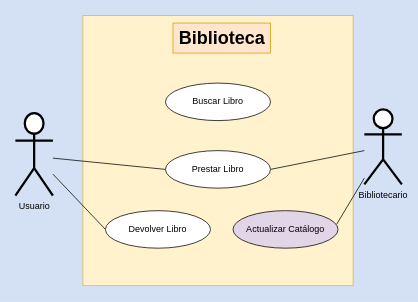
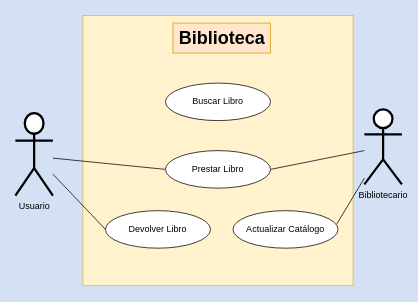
(285, 229) -> (285, 229)
